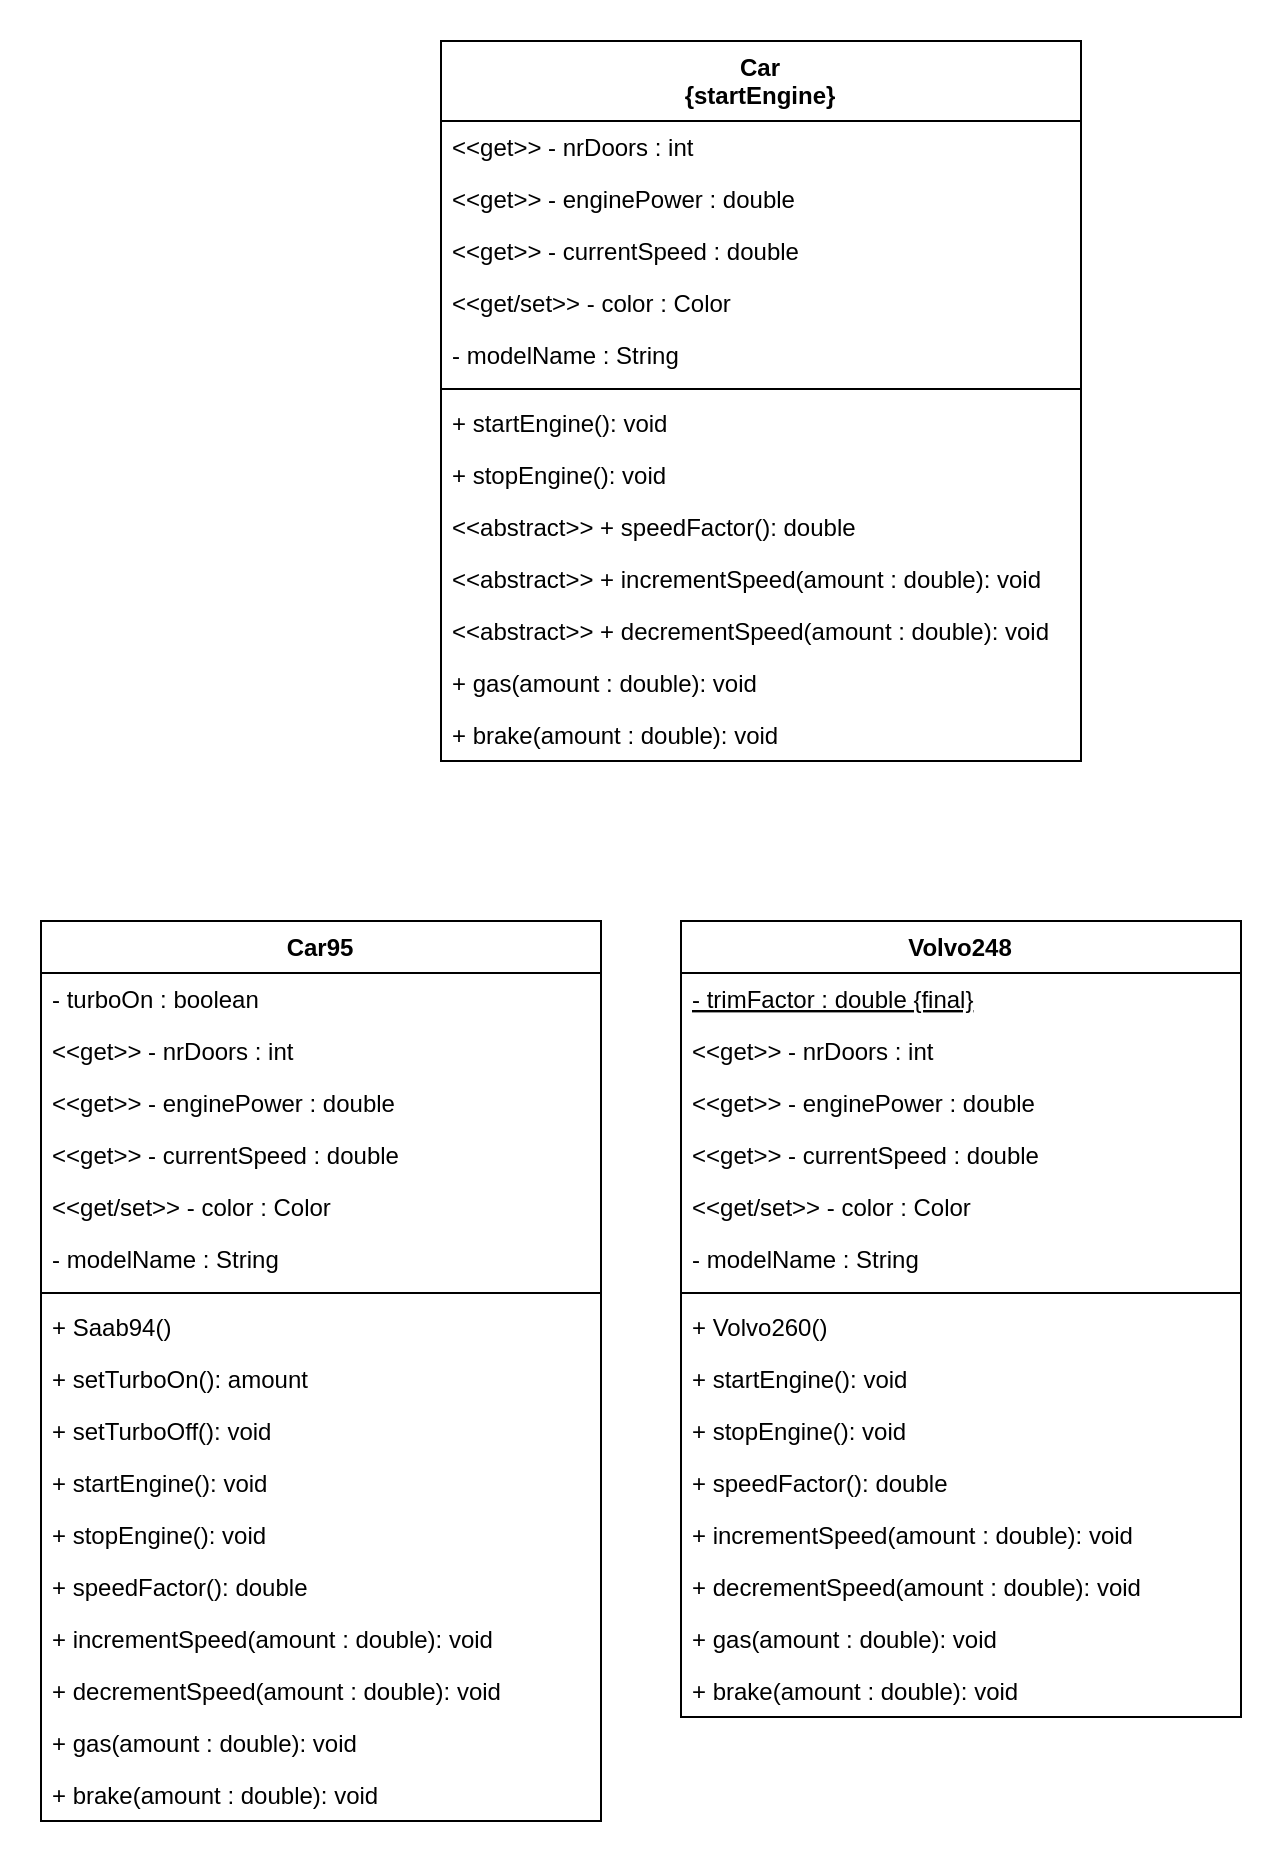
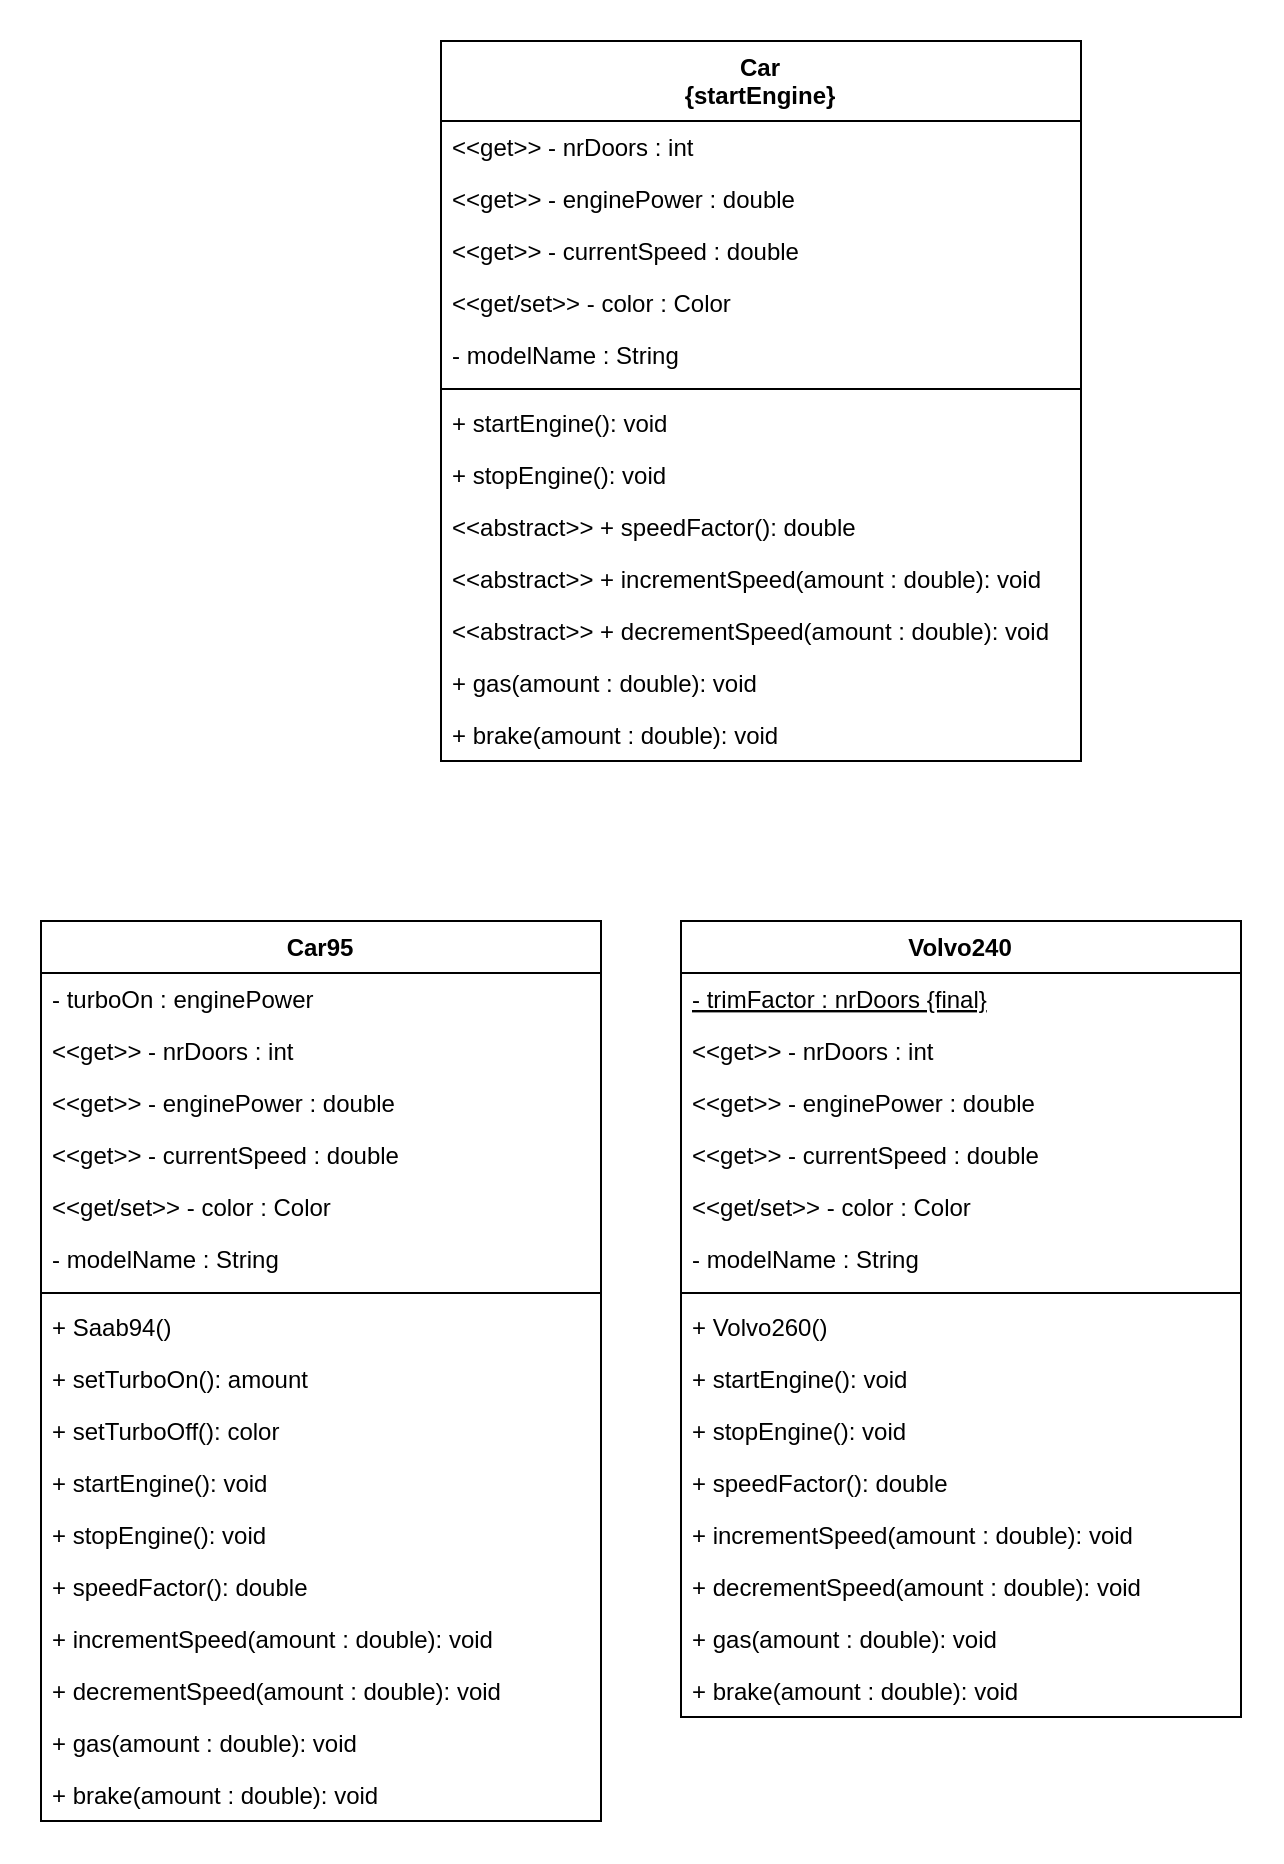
(960, 948) -> (960, 948)
(164, 1000) -> (191, 1000)
(859, 1000) -> (869, 1000)
(181, 1432) -> (187, 1432)
